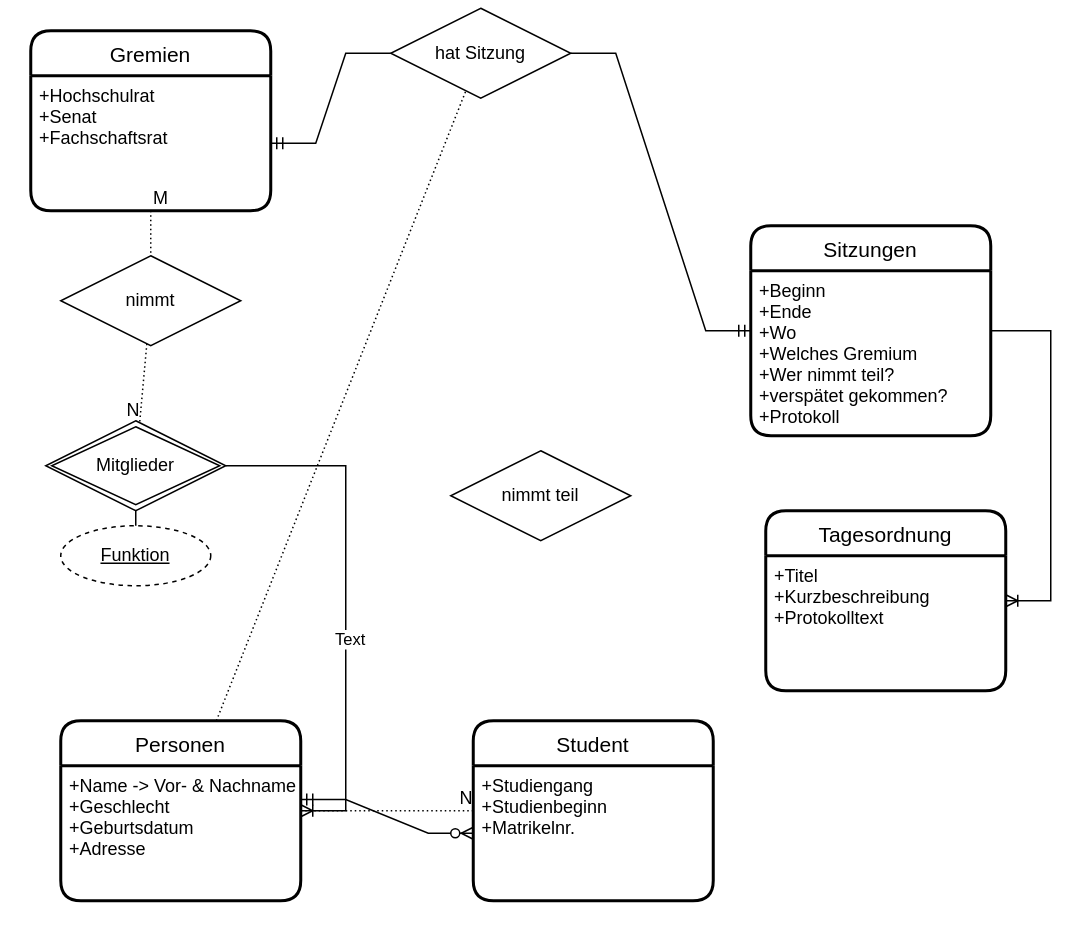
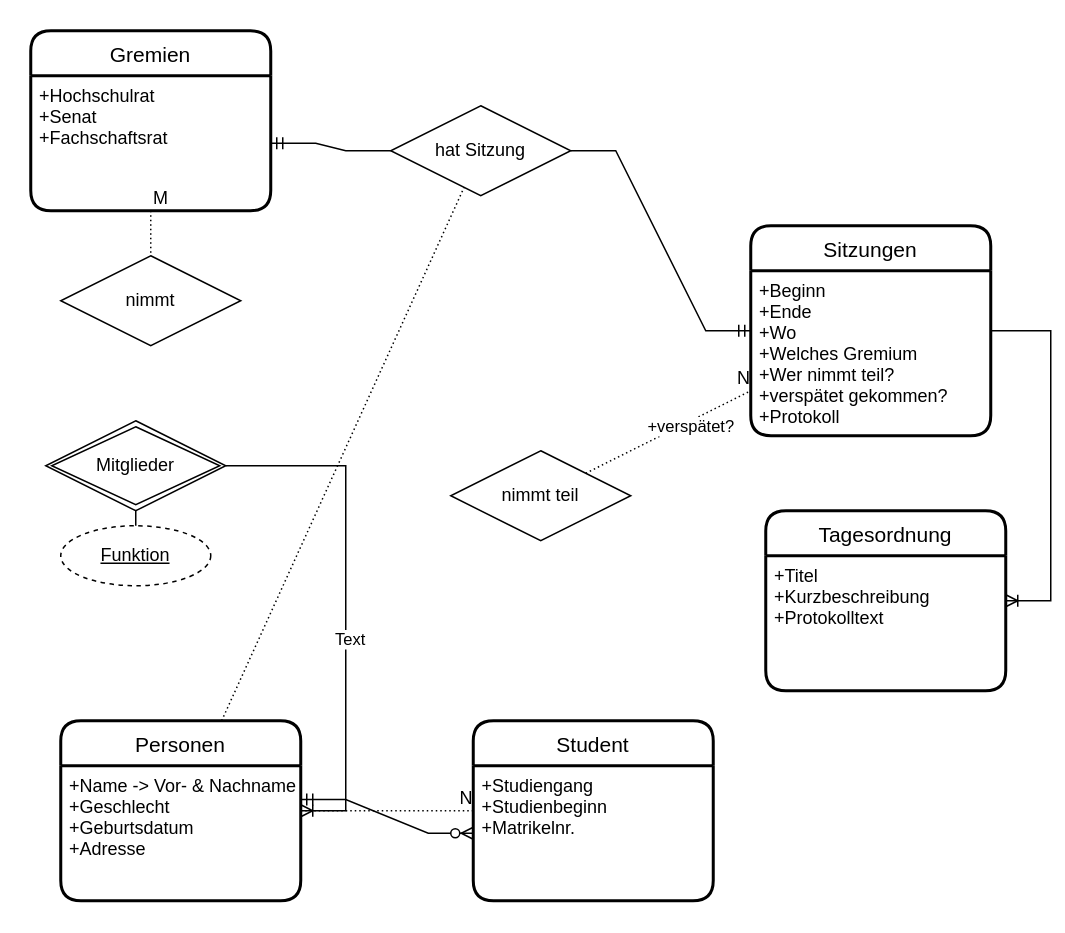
(481, 53) -> (481, 151)
(143, 383) -> none
none -> (707, 413)
